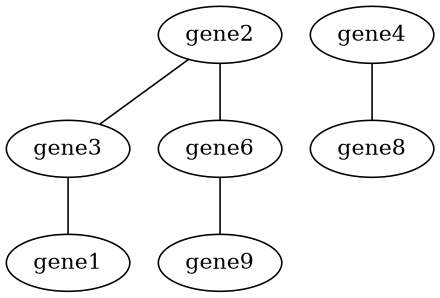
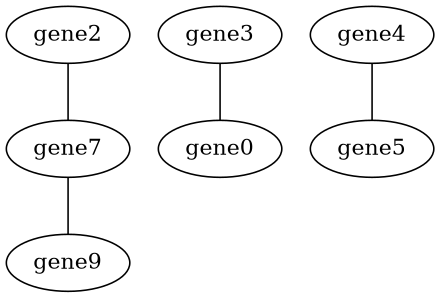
(144, 92) -> none
(220, 149) -> (68, 149)
(372, 149) -> (372, 149)
(68, 263) -> (220, 149)
